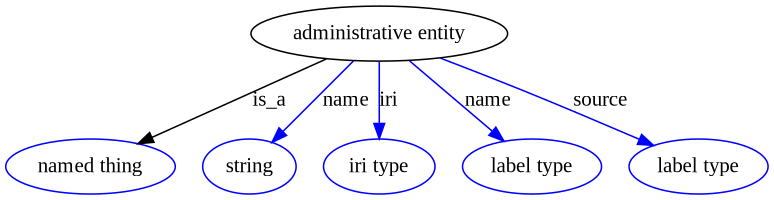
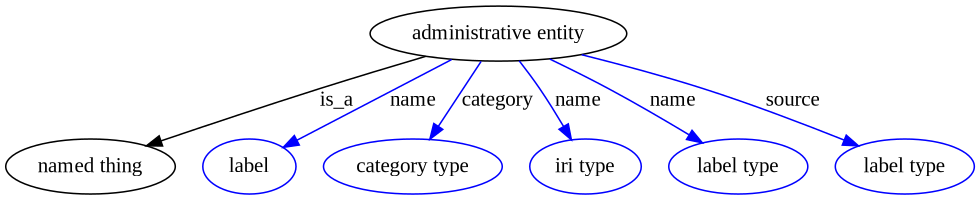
(389, 100) -> (579, 100)
(91, 167) -> (91, 167)
(249, 167) -> (249, 167)
none -> (413, 167)
